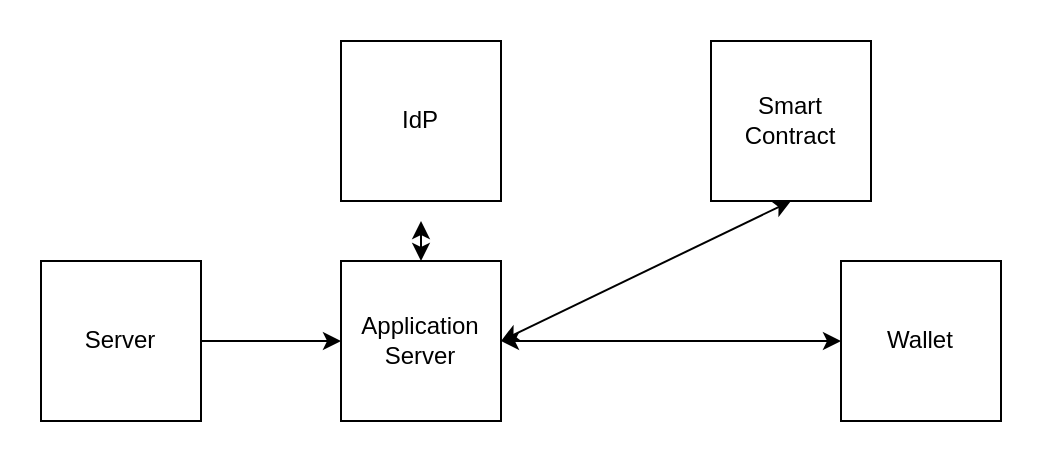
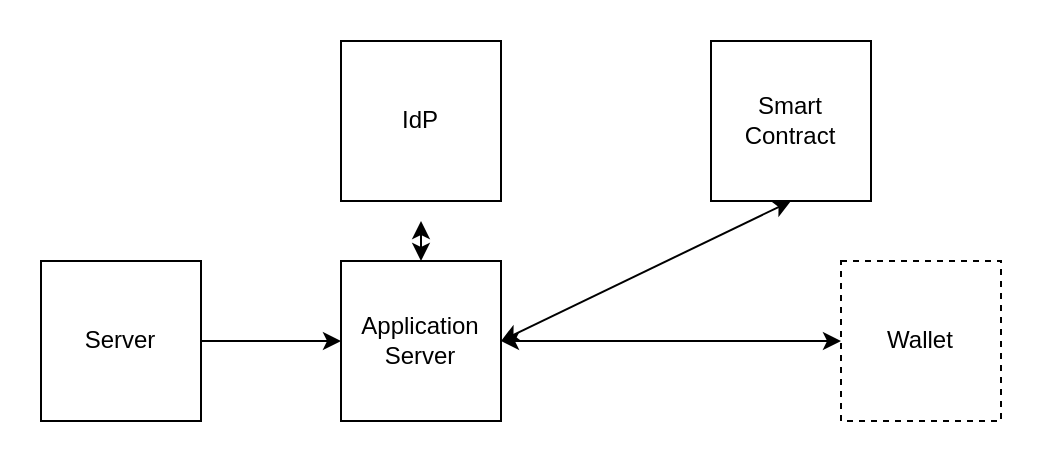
(921, 341) -> (921, 341)
